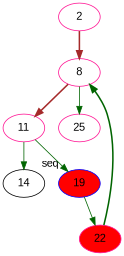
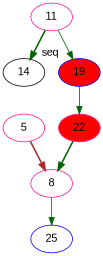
(79, 17) -> (24, 128)
(54, 97) -> none
(79, 128) -> (52, 239)
(24, 152) -> (40, 41)
